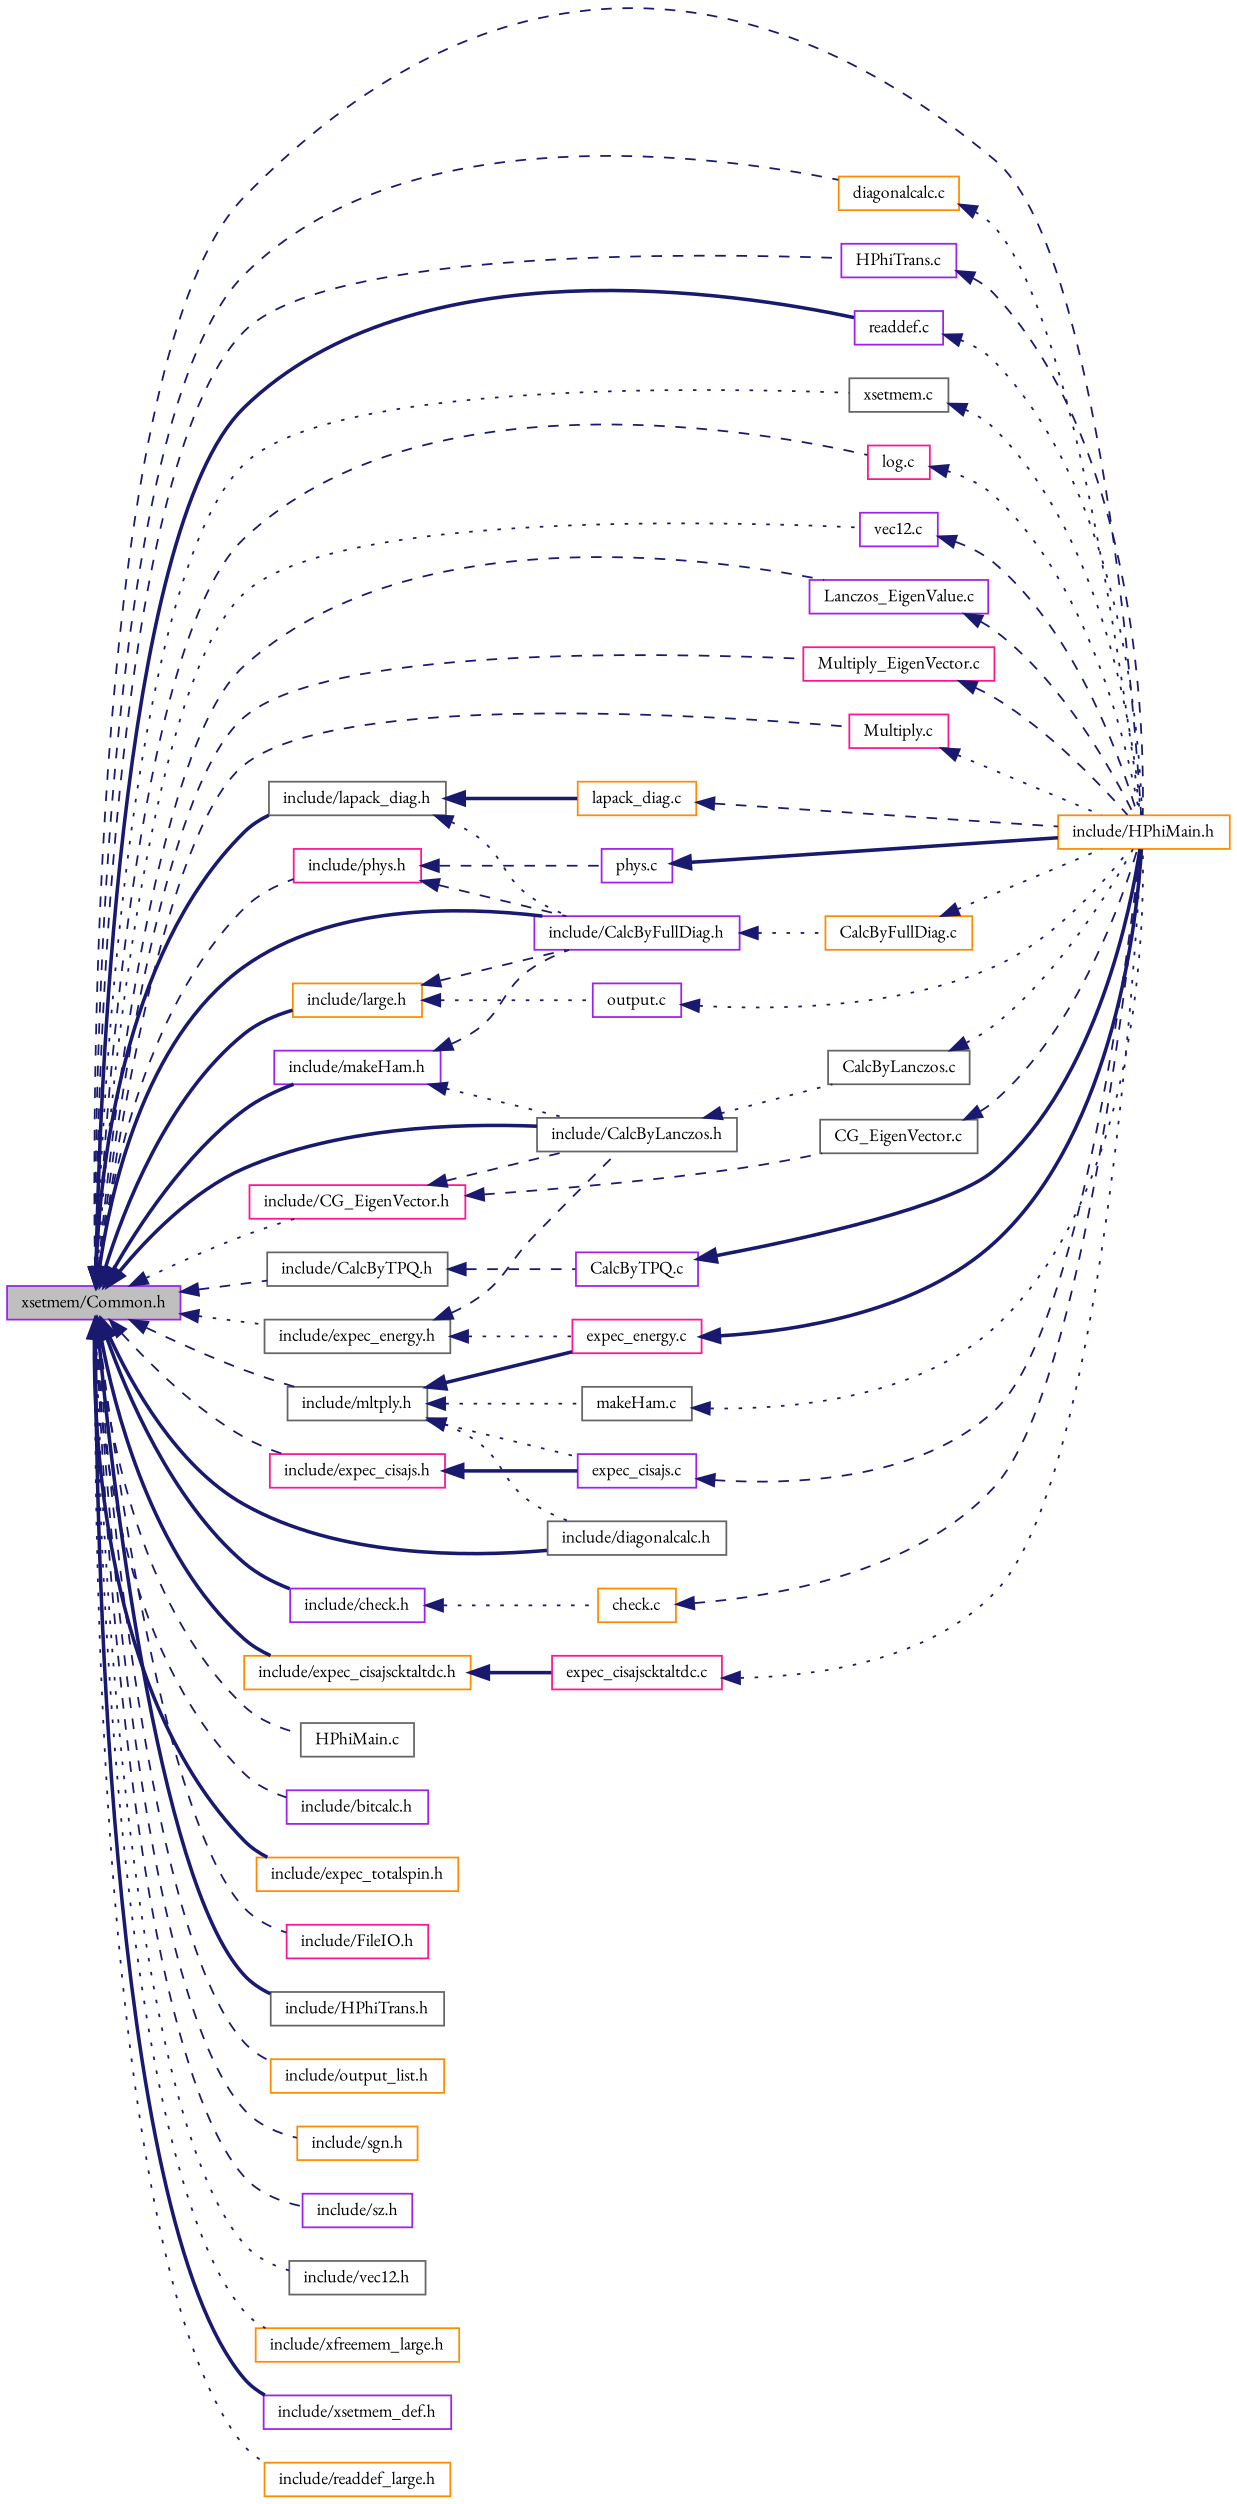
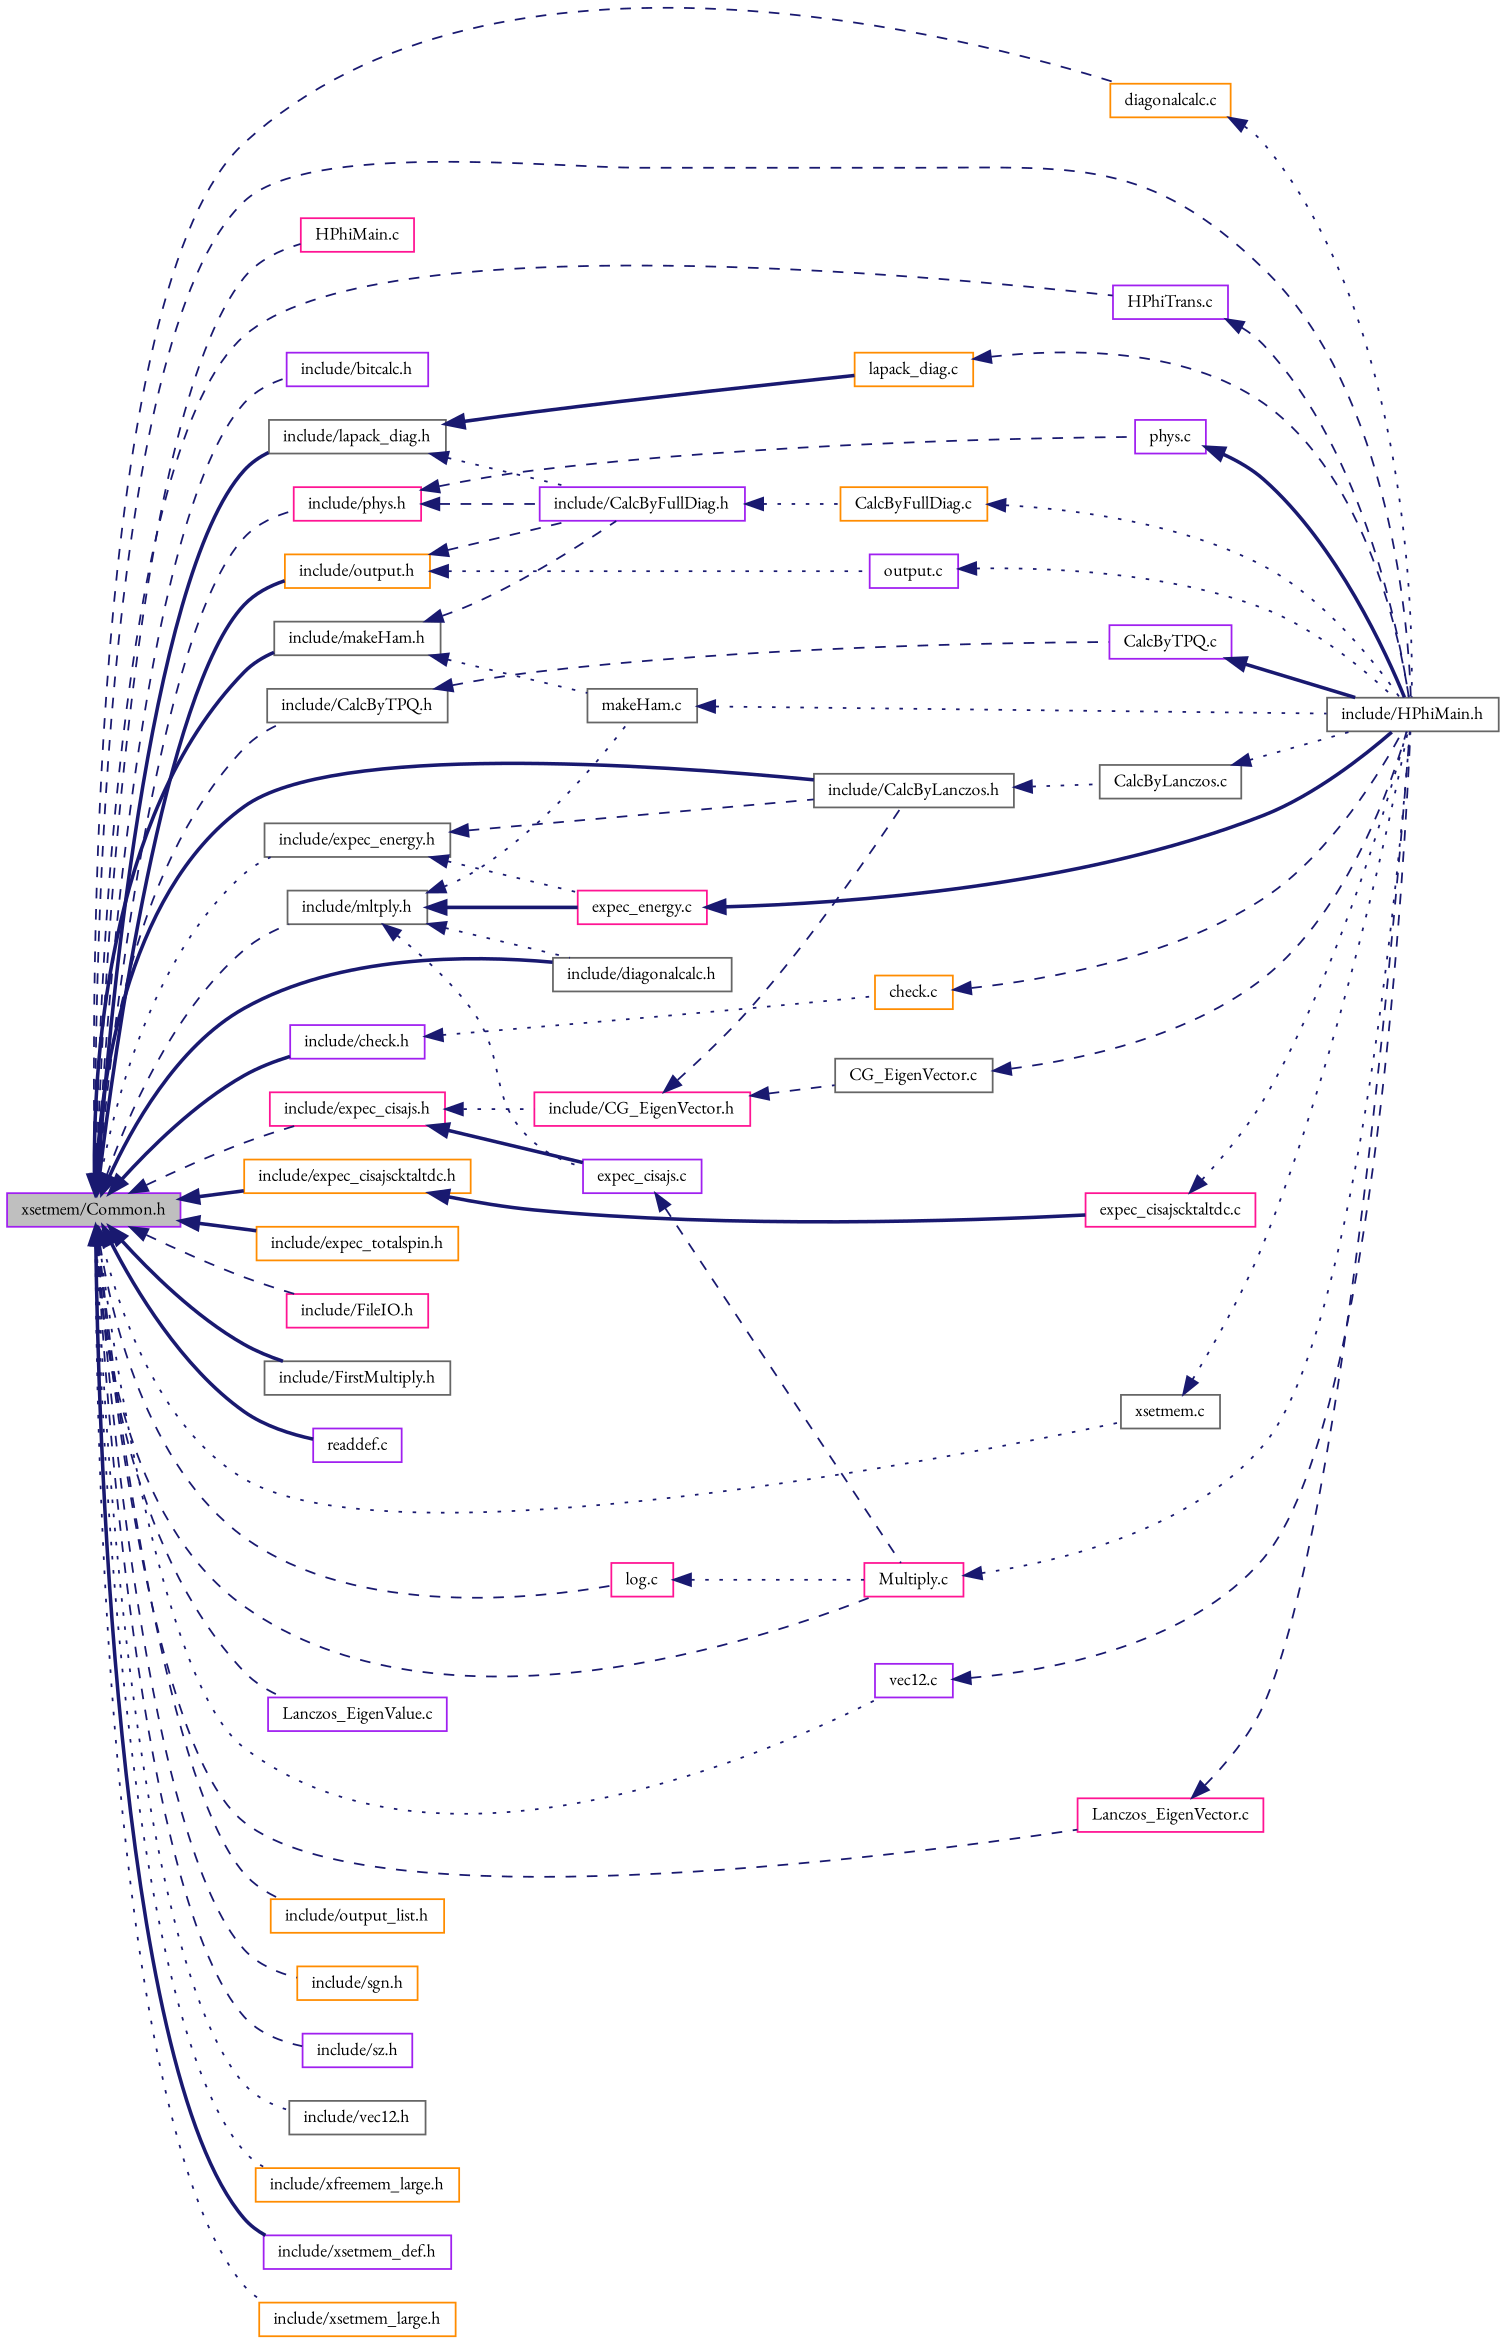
(1073, 482) -> none
(1080, 620) -> (778, 1580)
(899, 664) -> (1170, 1815)
(1069, 708) -> none
(1144, 832) -> (1413, 715)
(232, 978) -> none
(357, 1000) -> (357, 571)
(357, 1068) -> (357, 638)
(506, 1103) -> (542, 682)
(219, 1245) -> (495, 1109)
(1058, 1282) -> (783, 1385)
(357, 1740) -> (357, 235)
(357, 2009) -> (357, 1378)
(357, 2480) -> (357, 2319)
